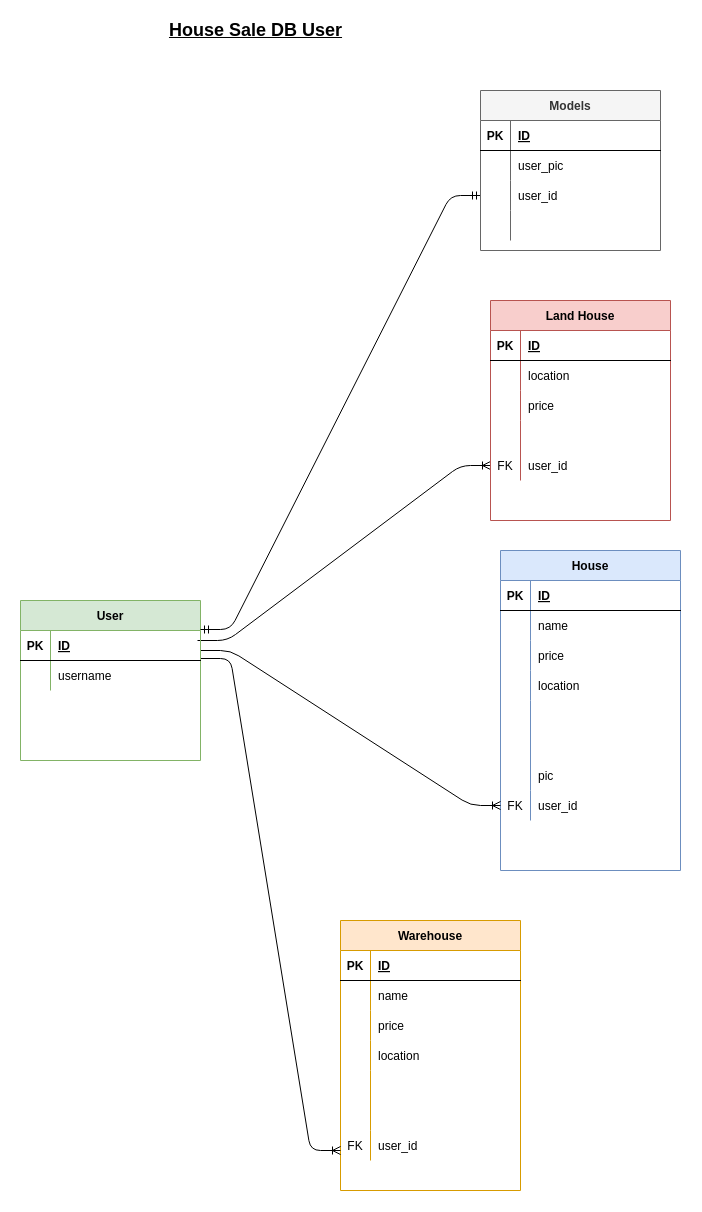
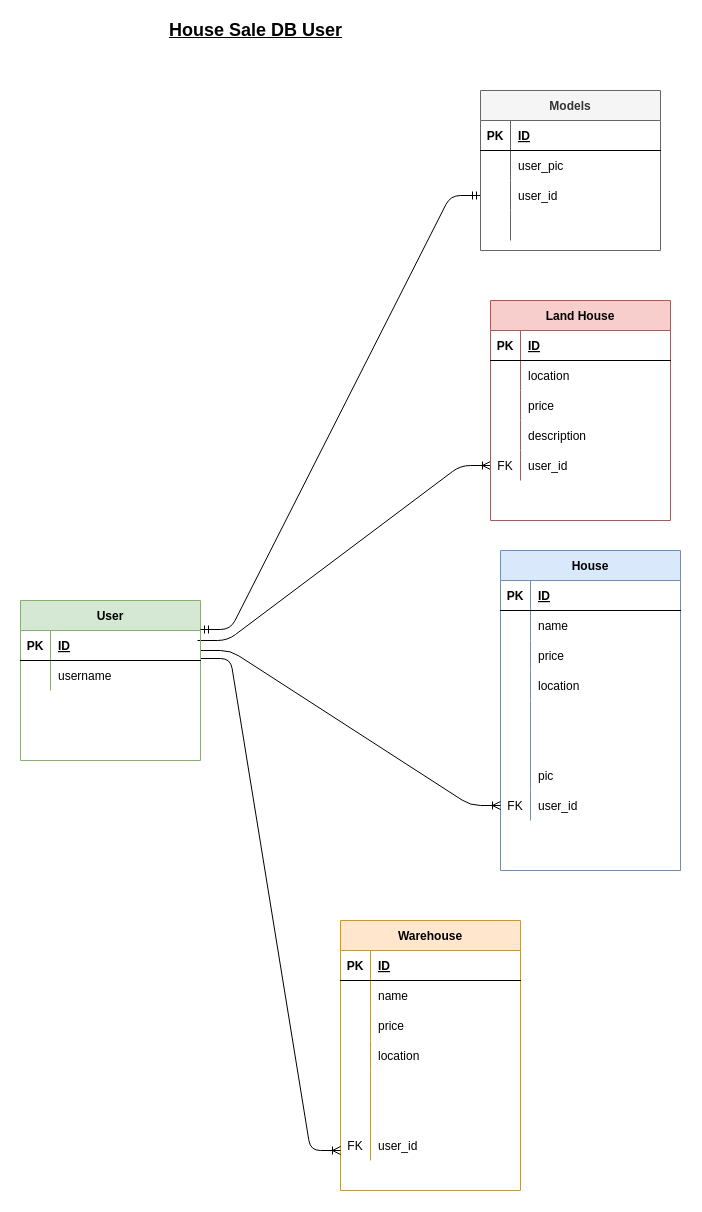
none -> (596, 436)
